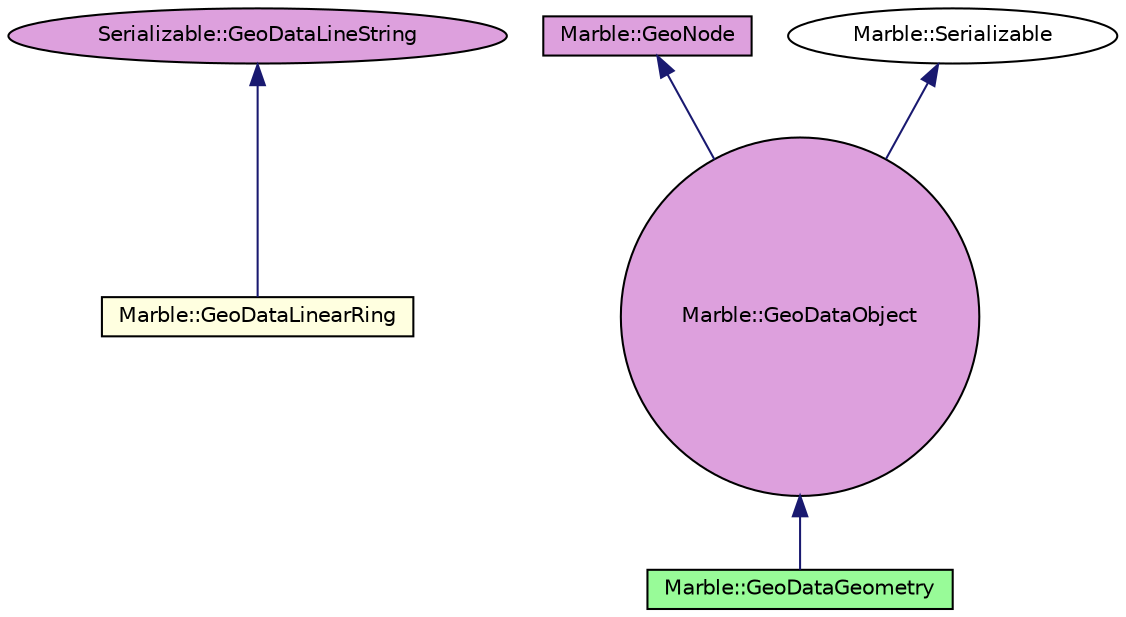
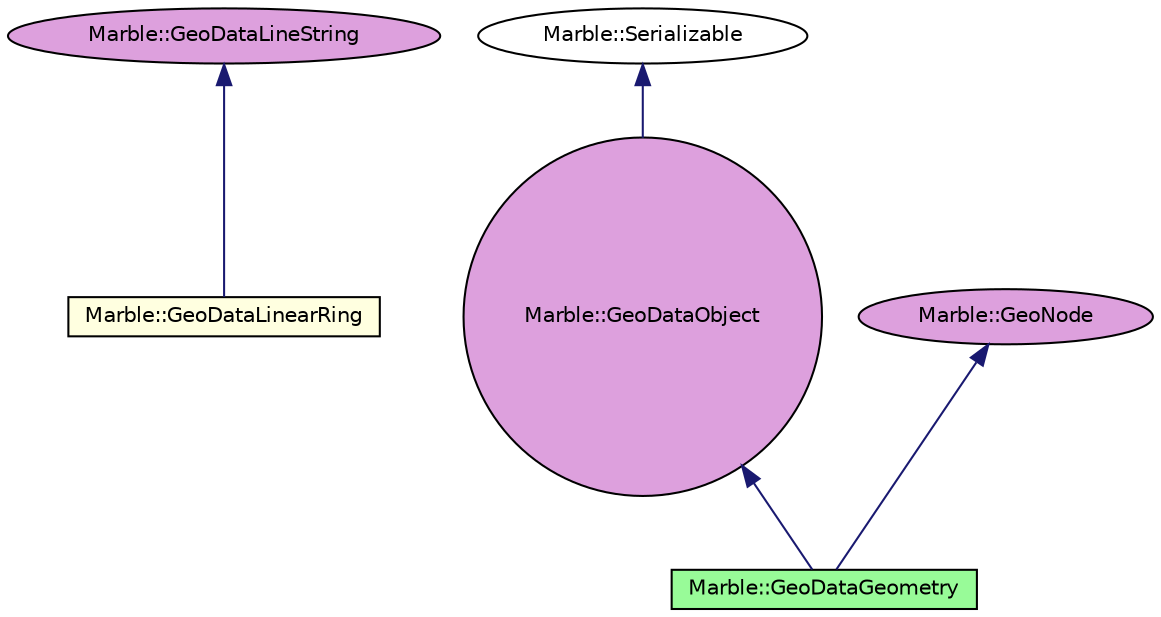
(258, 36) -> (224, 36)
(647, 36) -> (1006, 317)
(691, 117) -> (906, 466)
